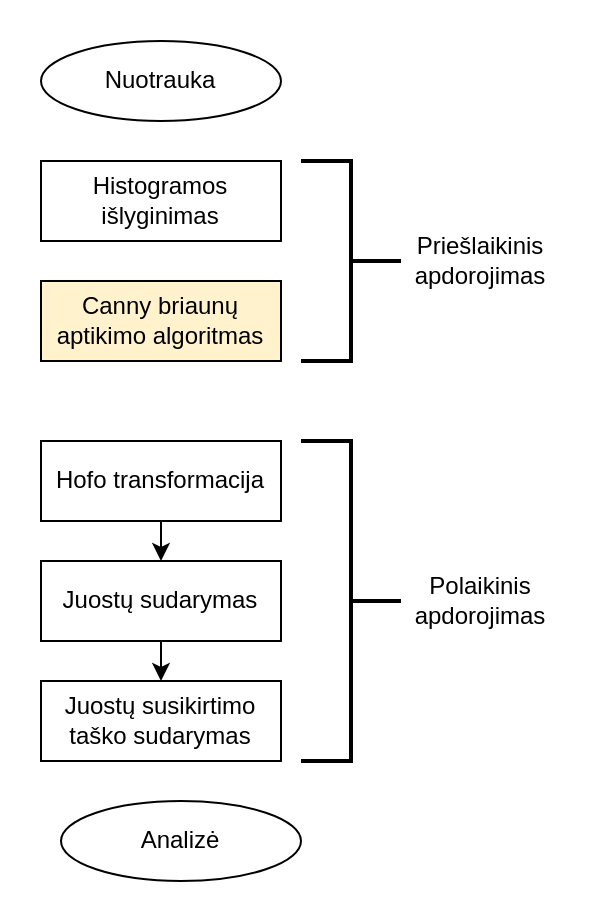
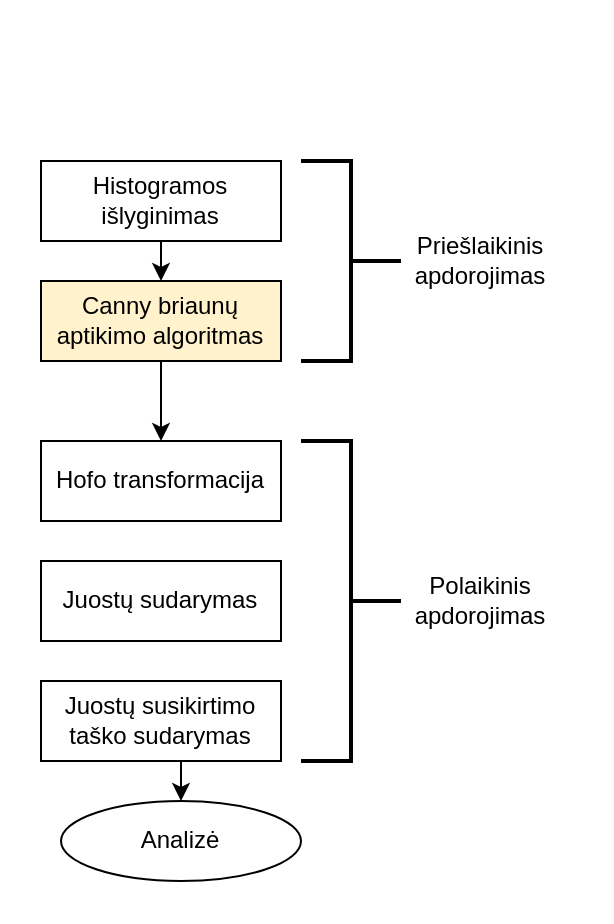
(161, 81) -> none
none -> (161, 254)
none -> (161, 394)
(161, 534) -> none
(161, 654) -> none
none -> (181, 773)
